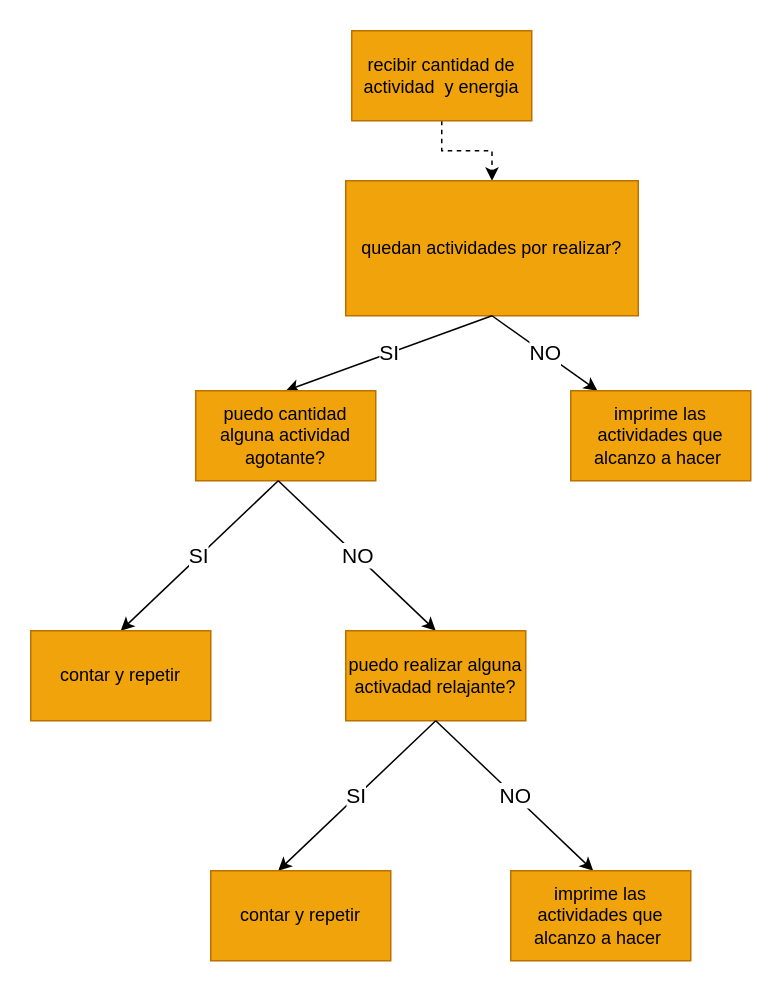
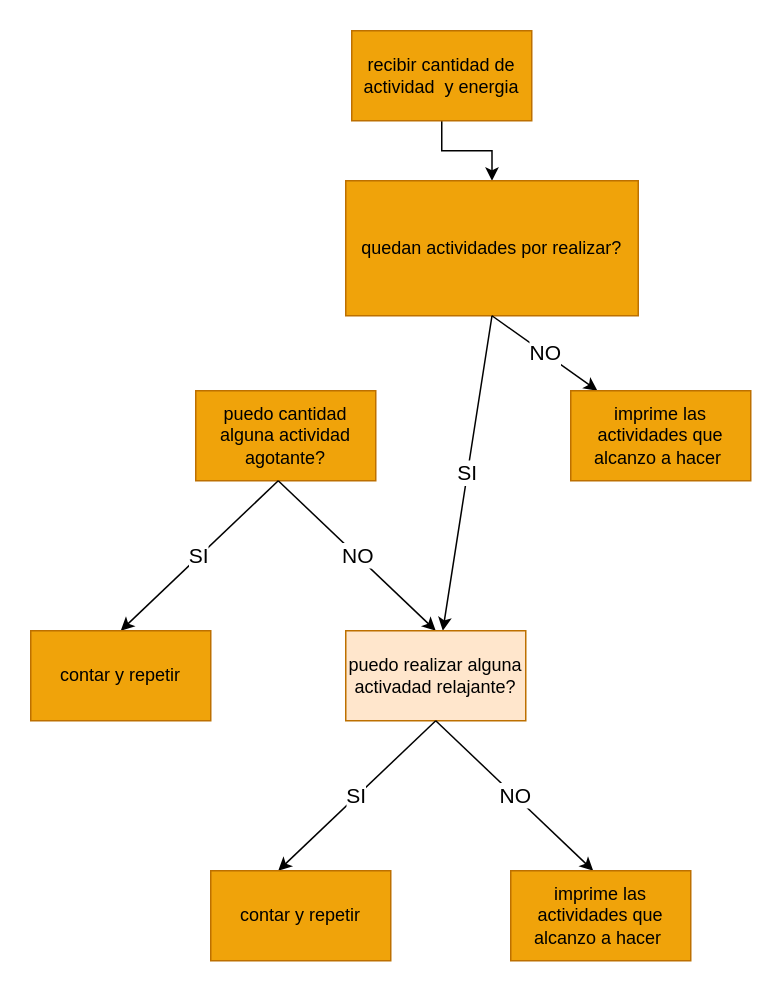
(462, 151) -> (462, 151)
(393, 352) -> (468, 470)
(436, 676) -> (436, 676)
